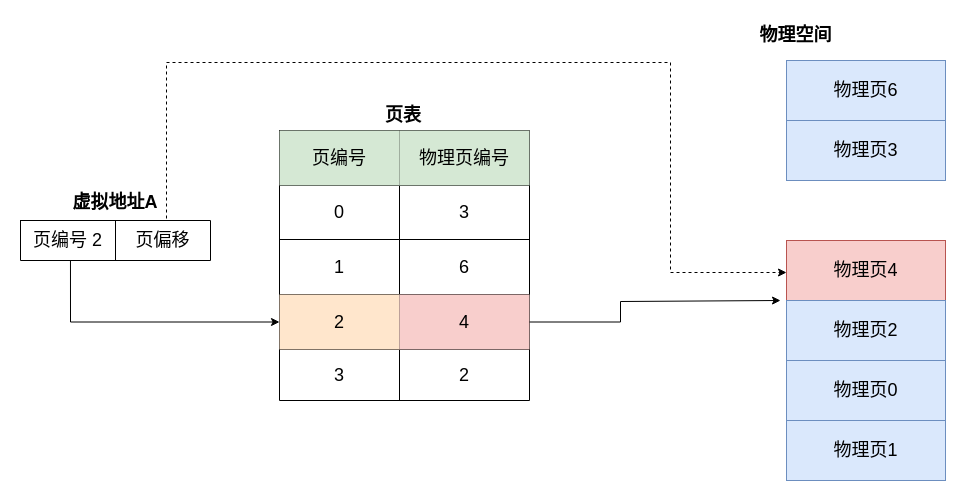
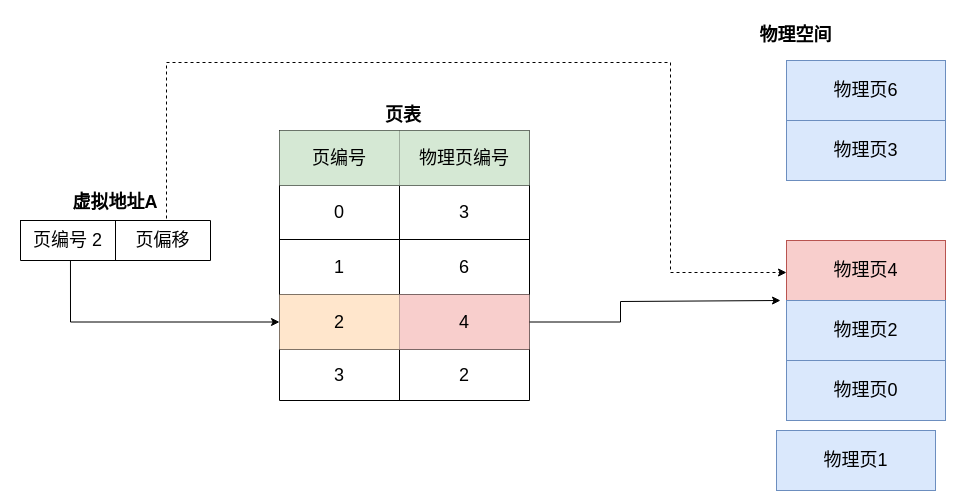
(866, 451) -> (856, 461)
